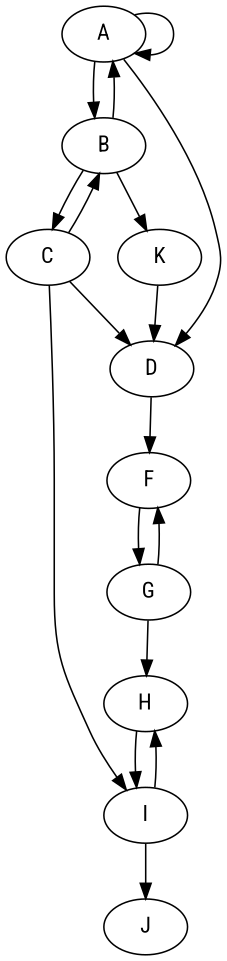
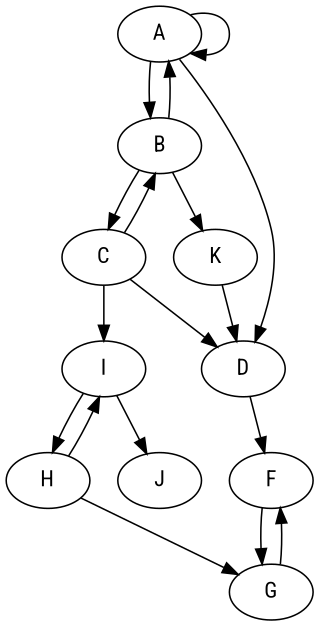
(147, 640) -> (152, 533)
